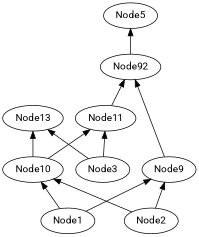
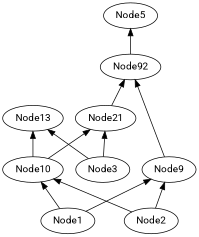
(106, 118) -> (106, 118)
